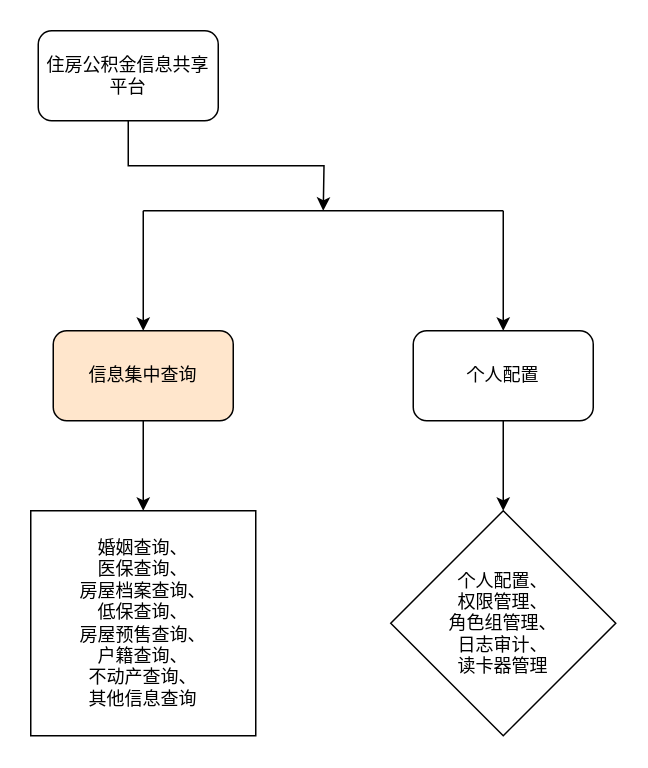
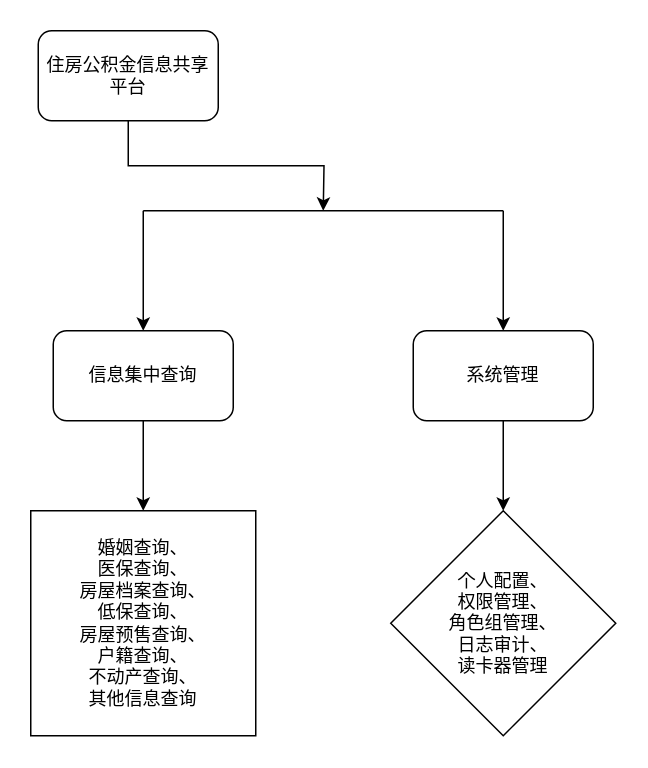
(143, 376) -> (143, 376)
(503, 376) -> (503, 376)
